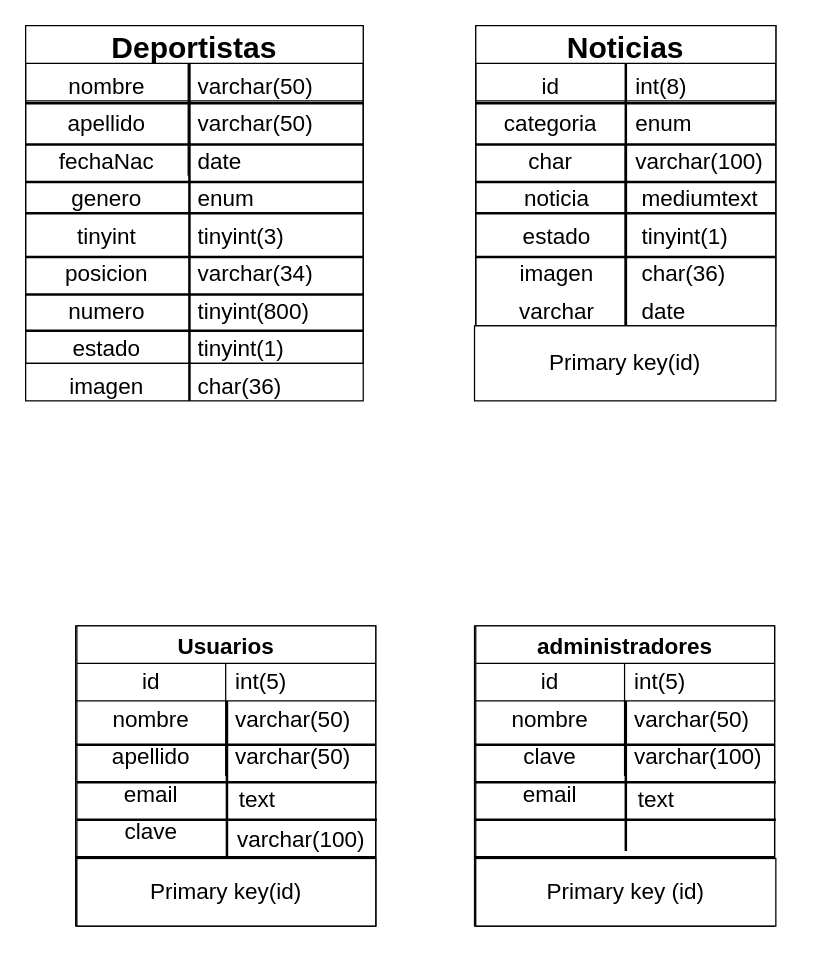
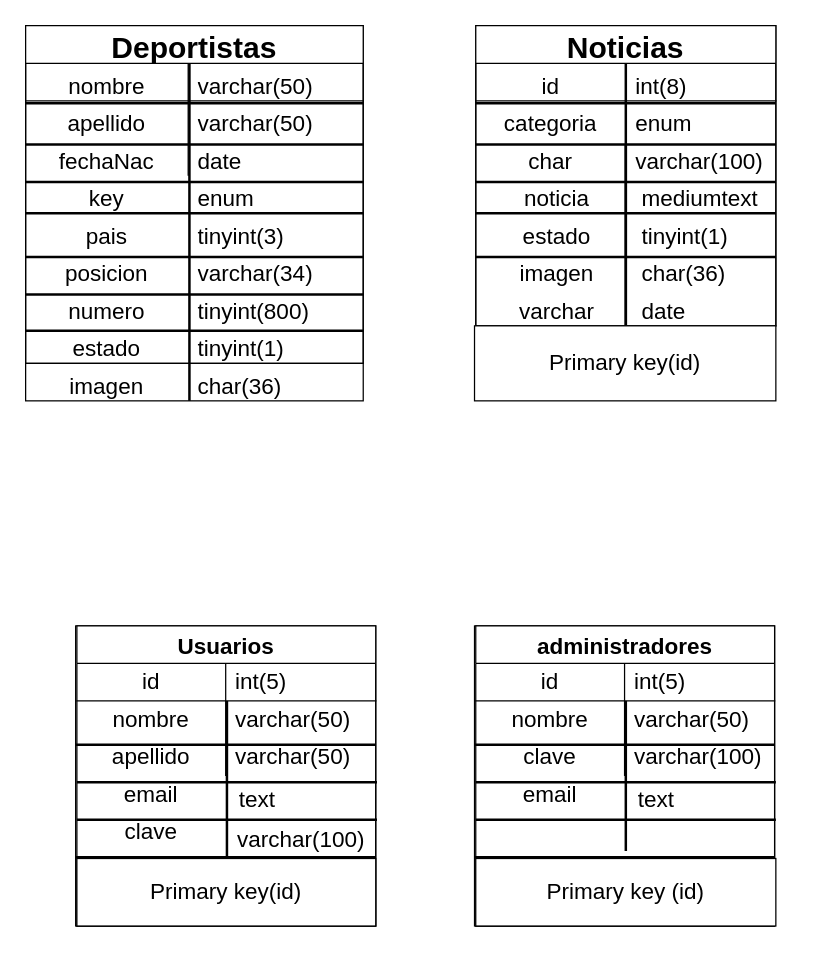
(107, 194) -> (107, 194)
(107, 232) -> (107, 232)
